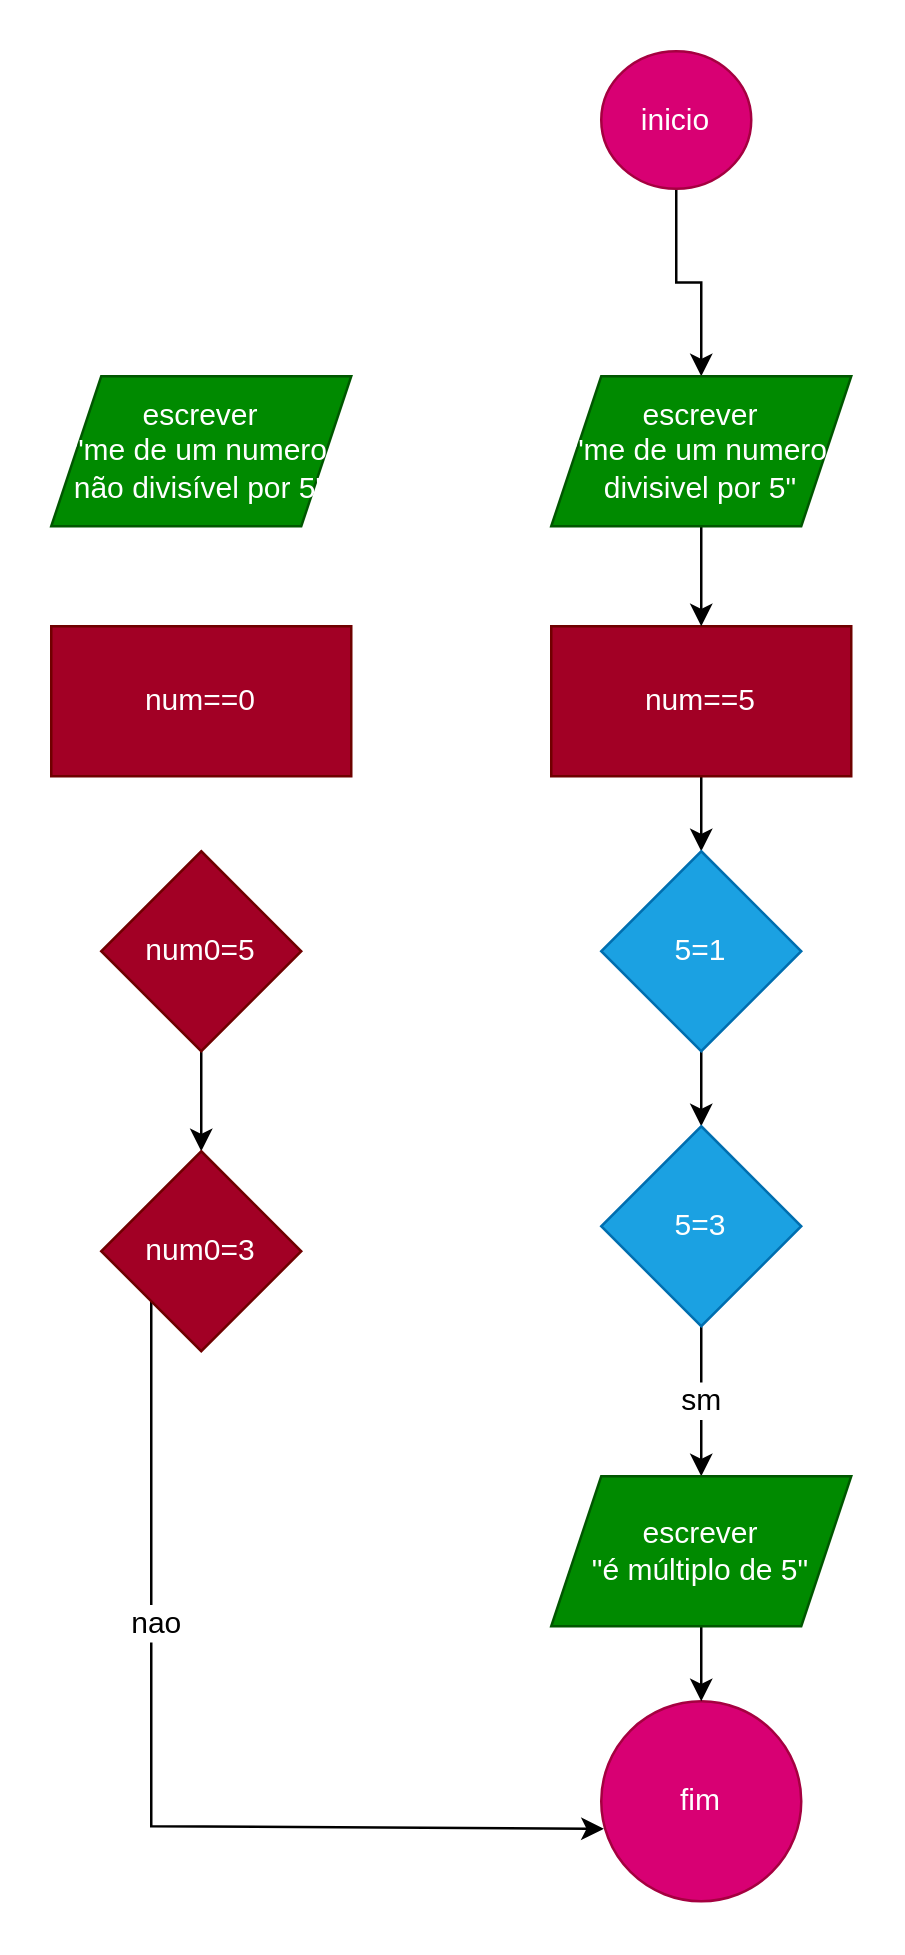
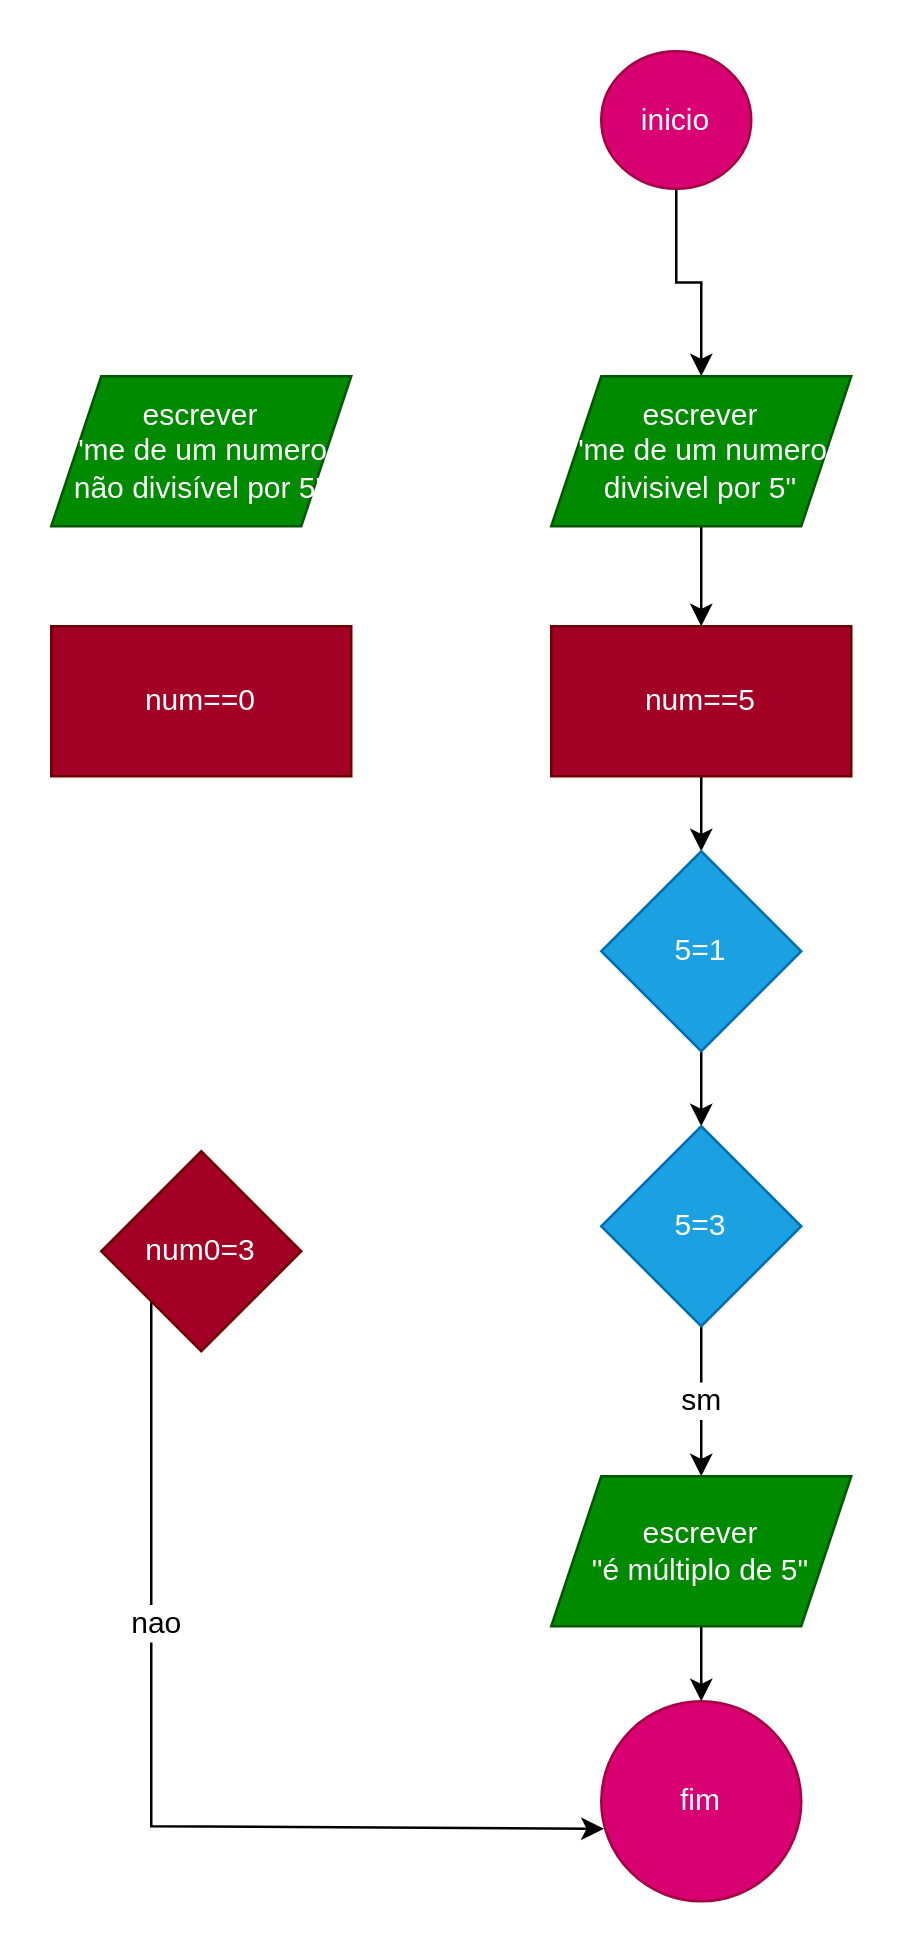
(201, 951) -> none
(201, 1093) -> none
